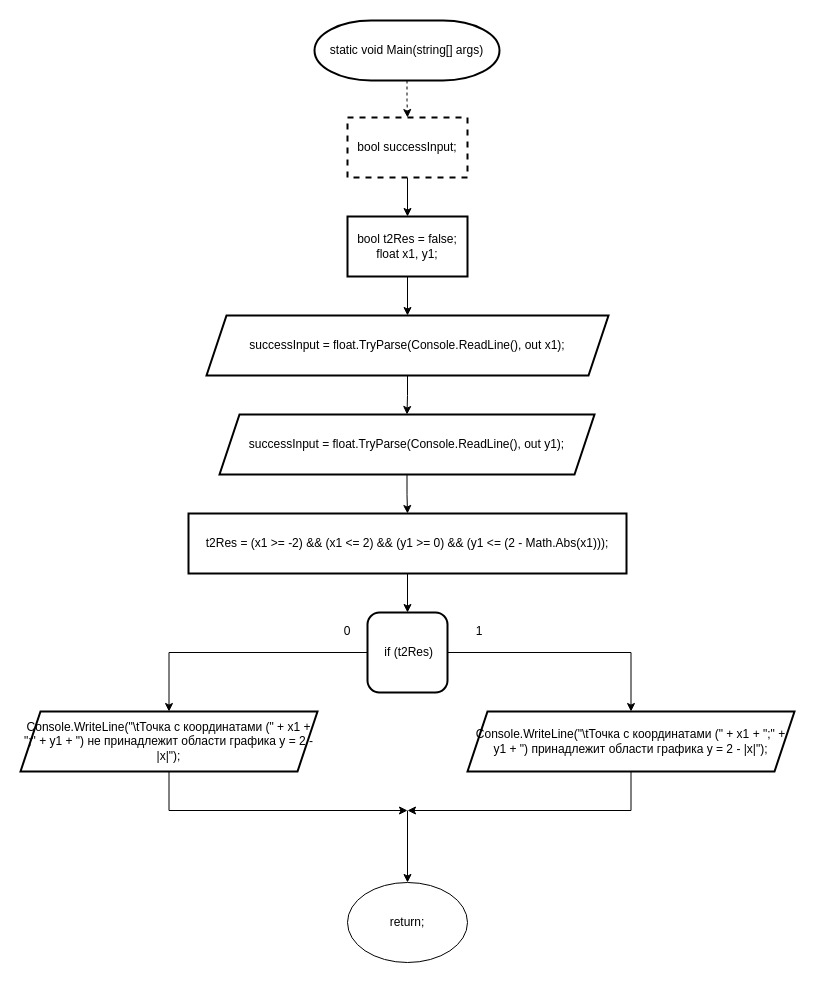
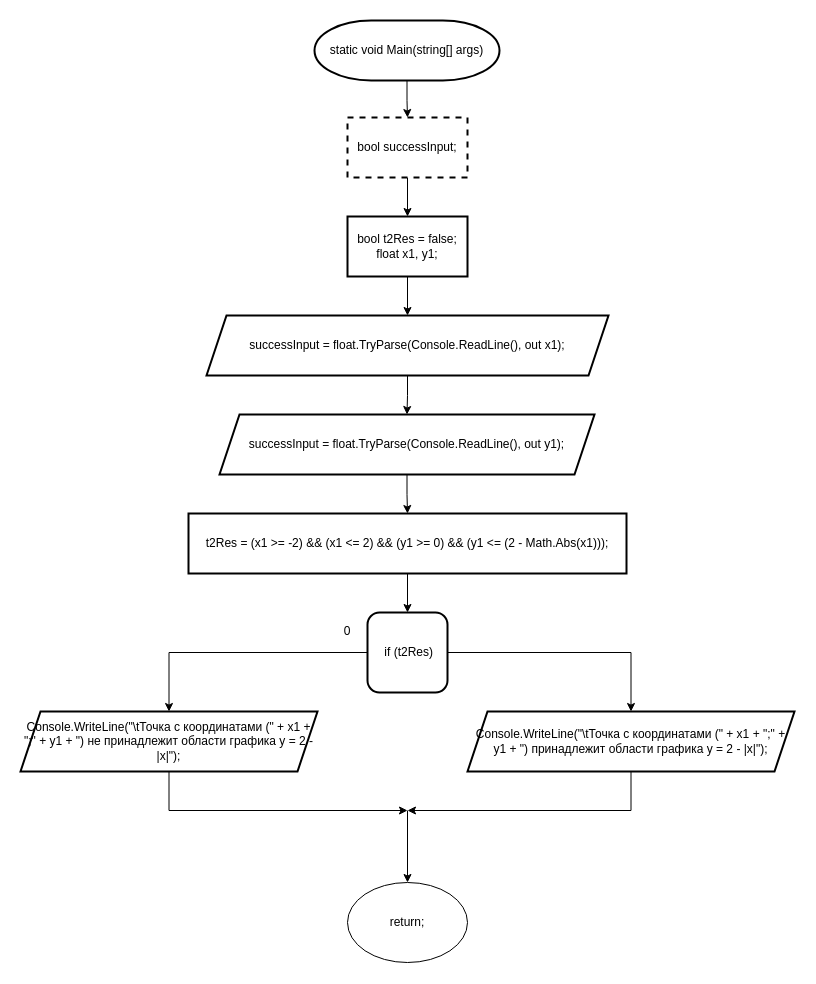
(407, 96) -> (407, 96)
(480, 632) -> none
